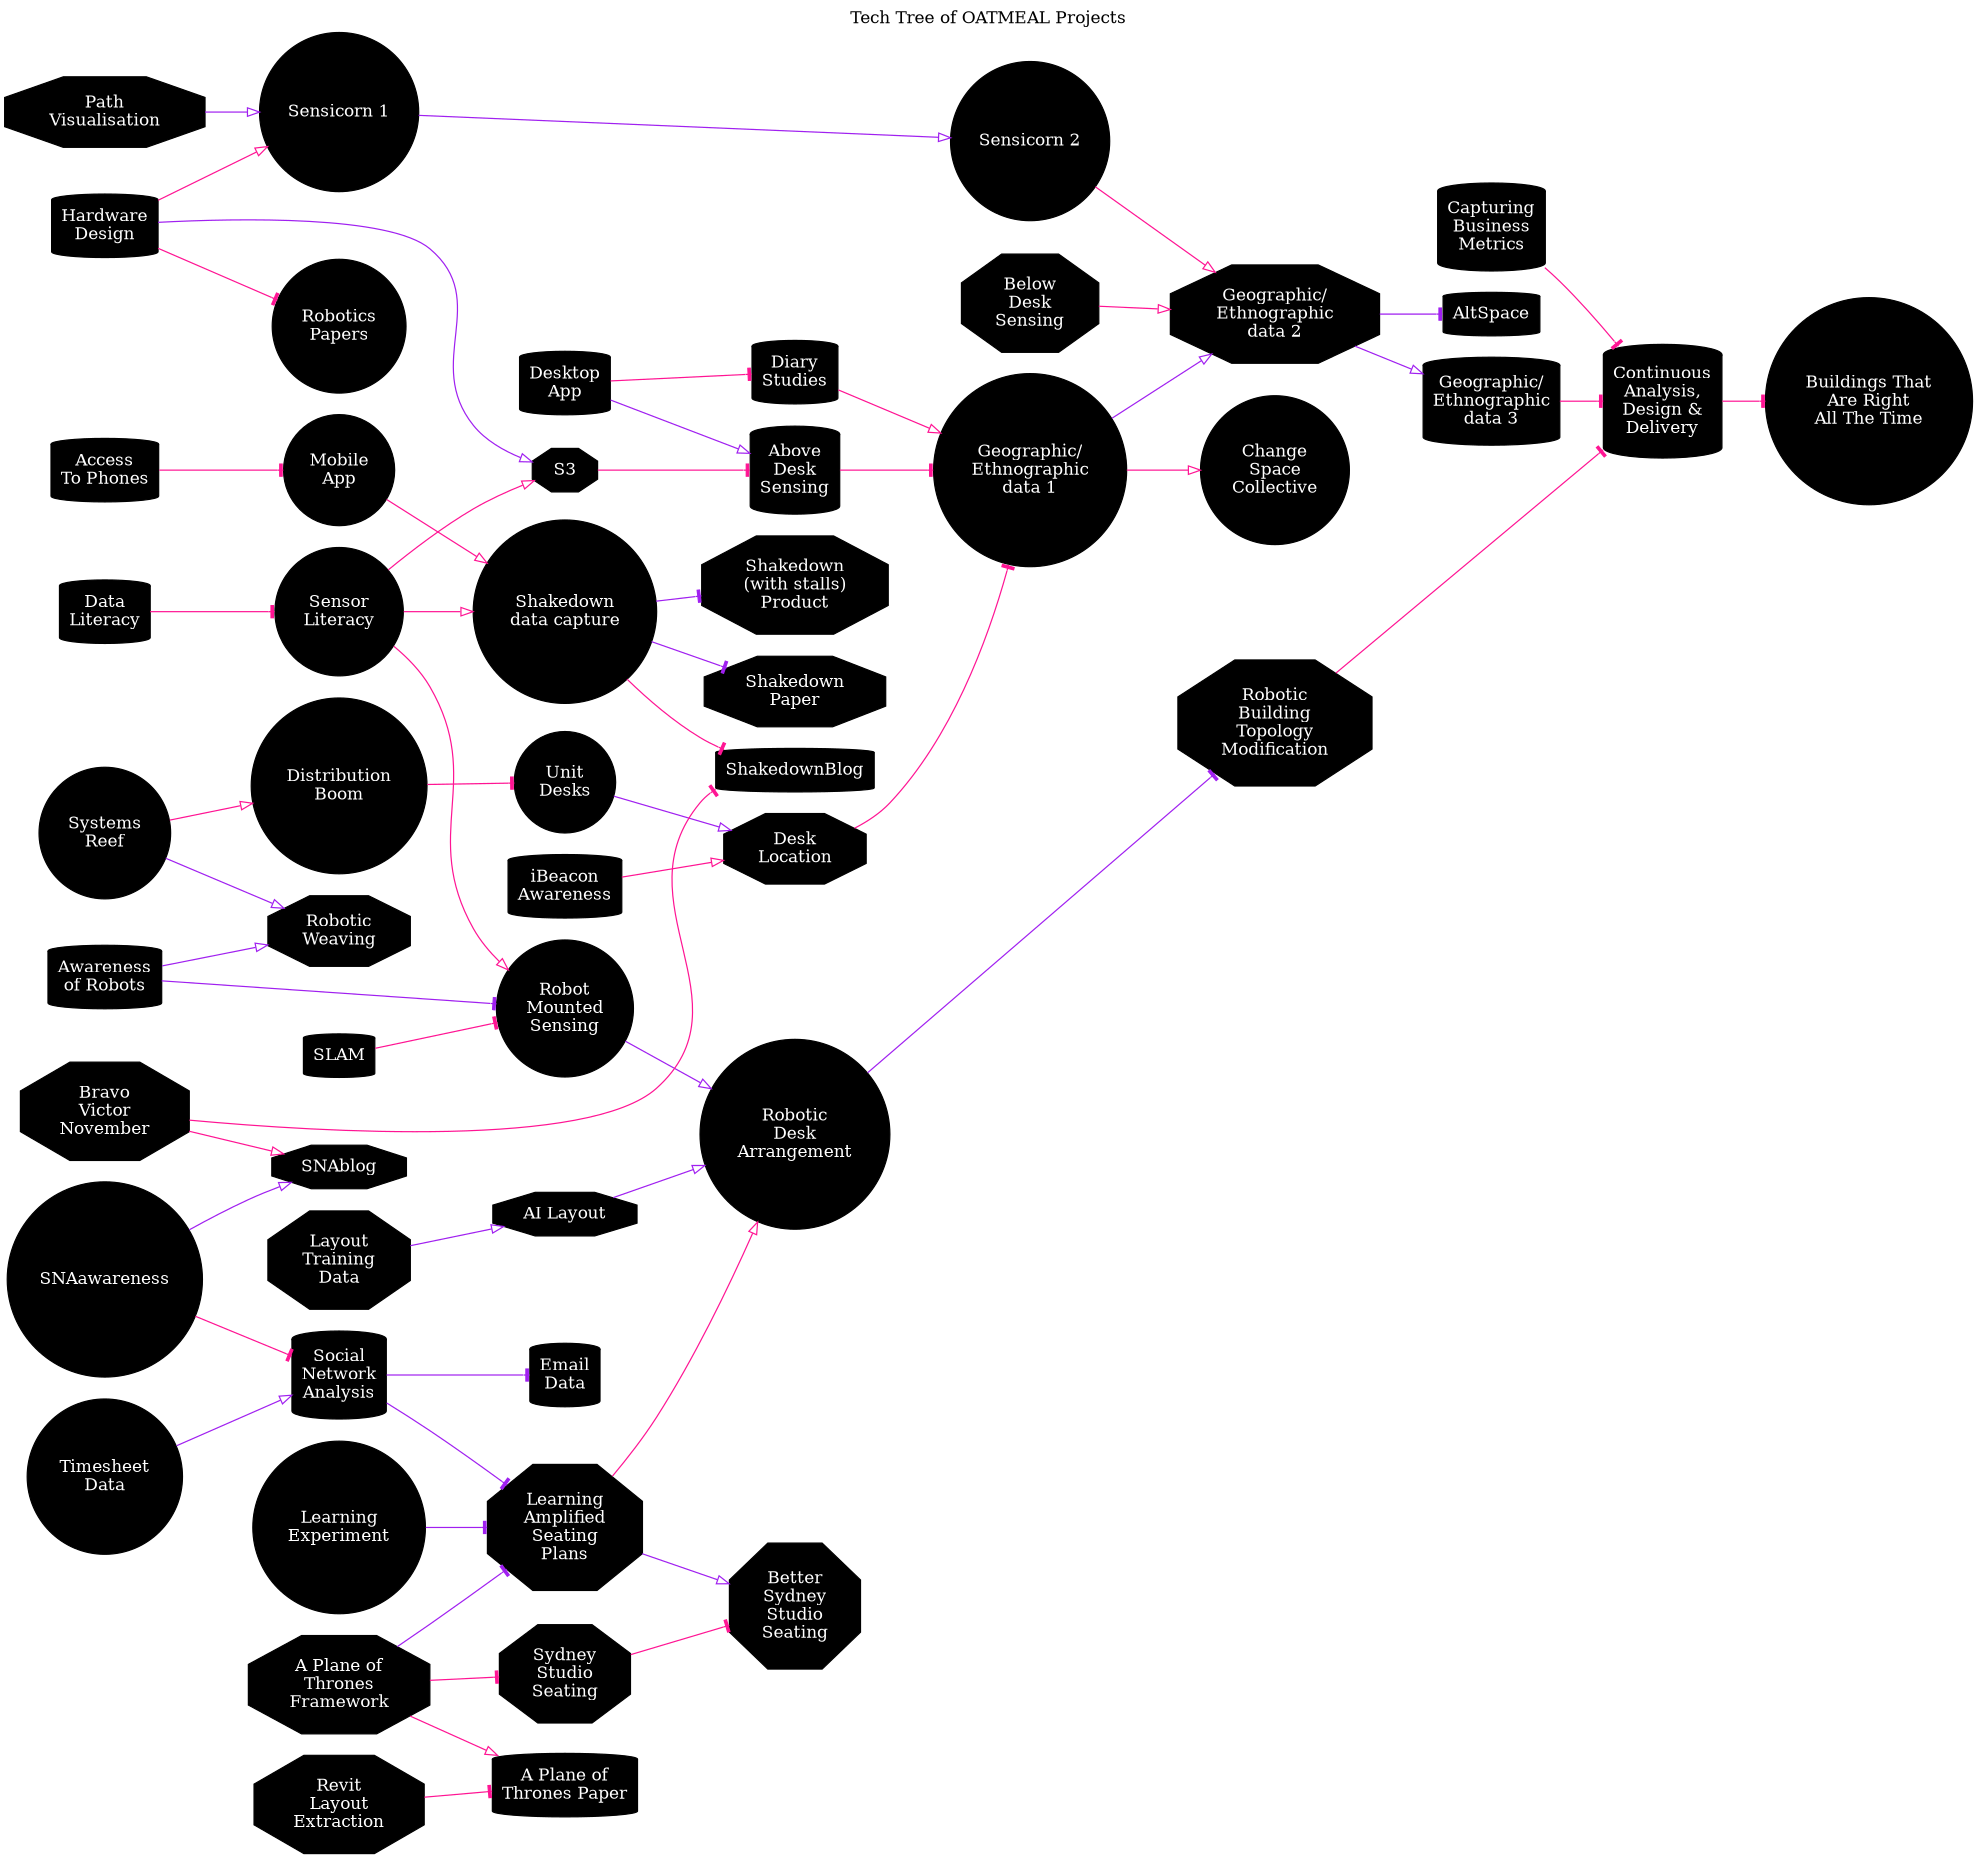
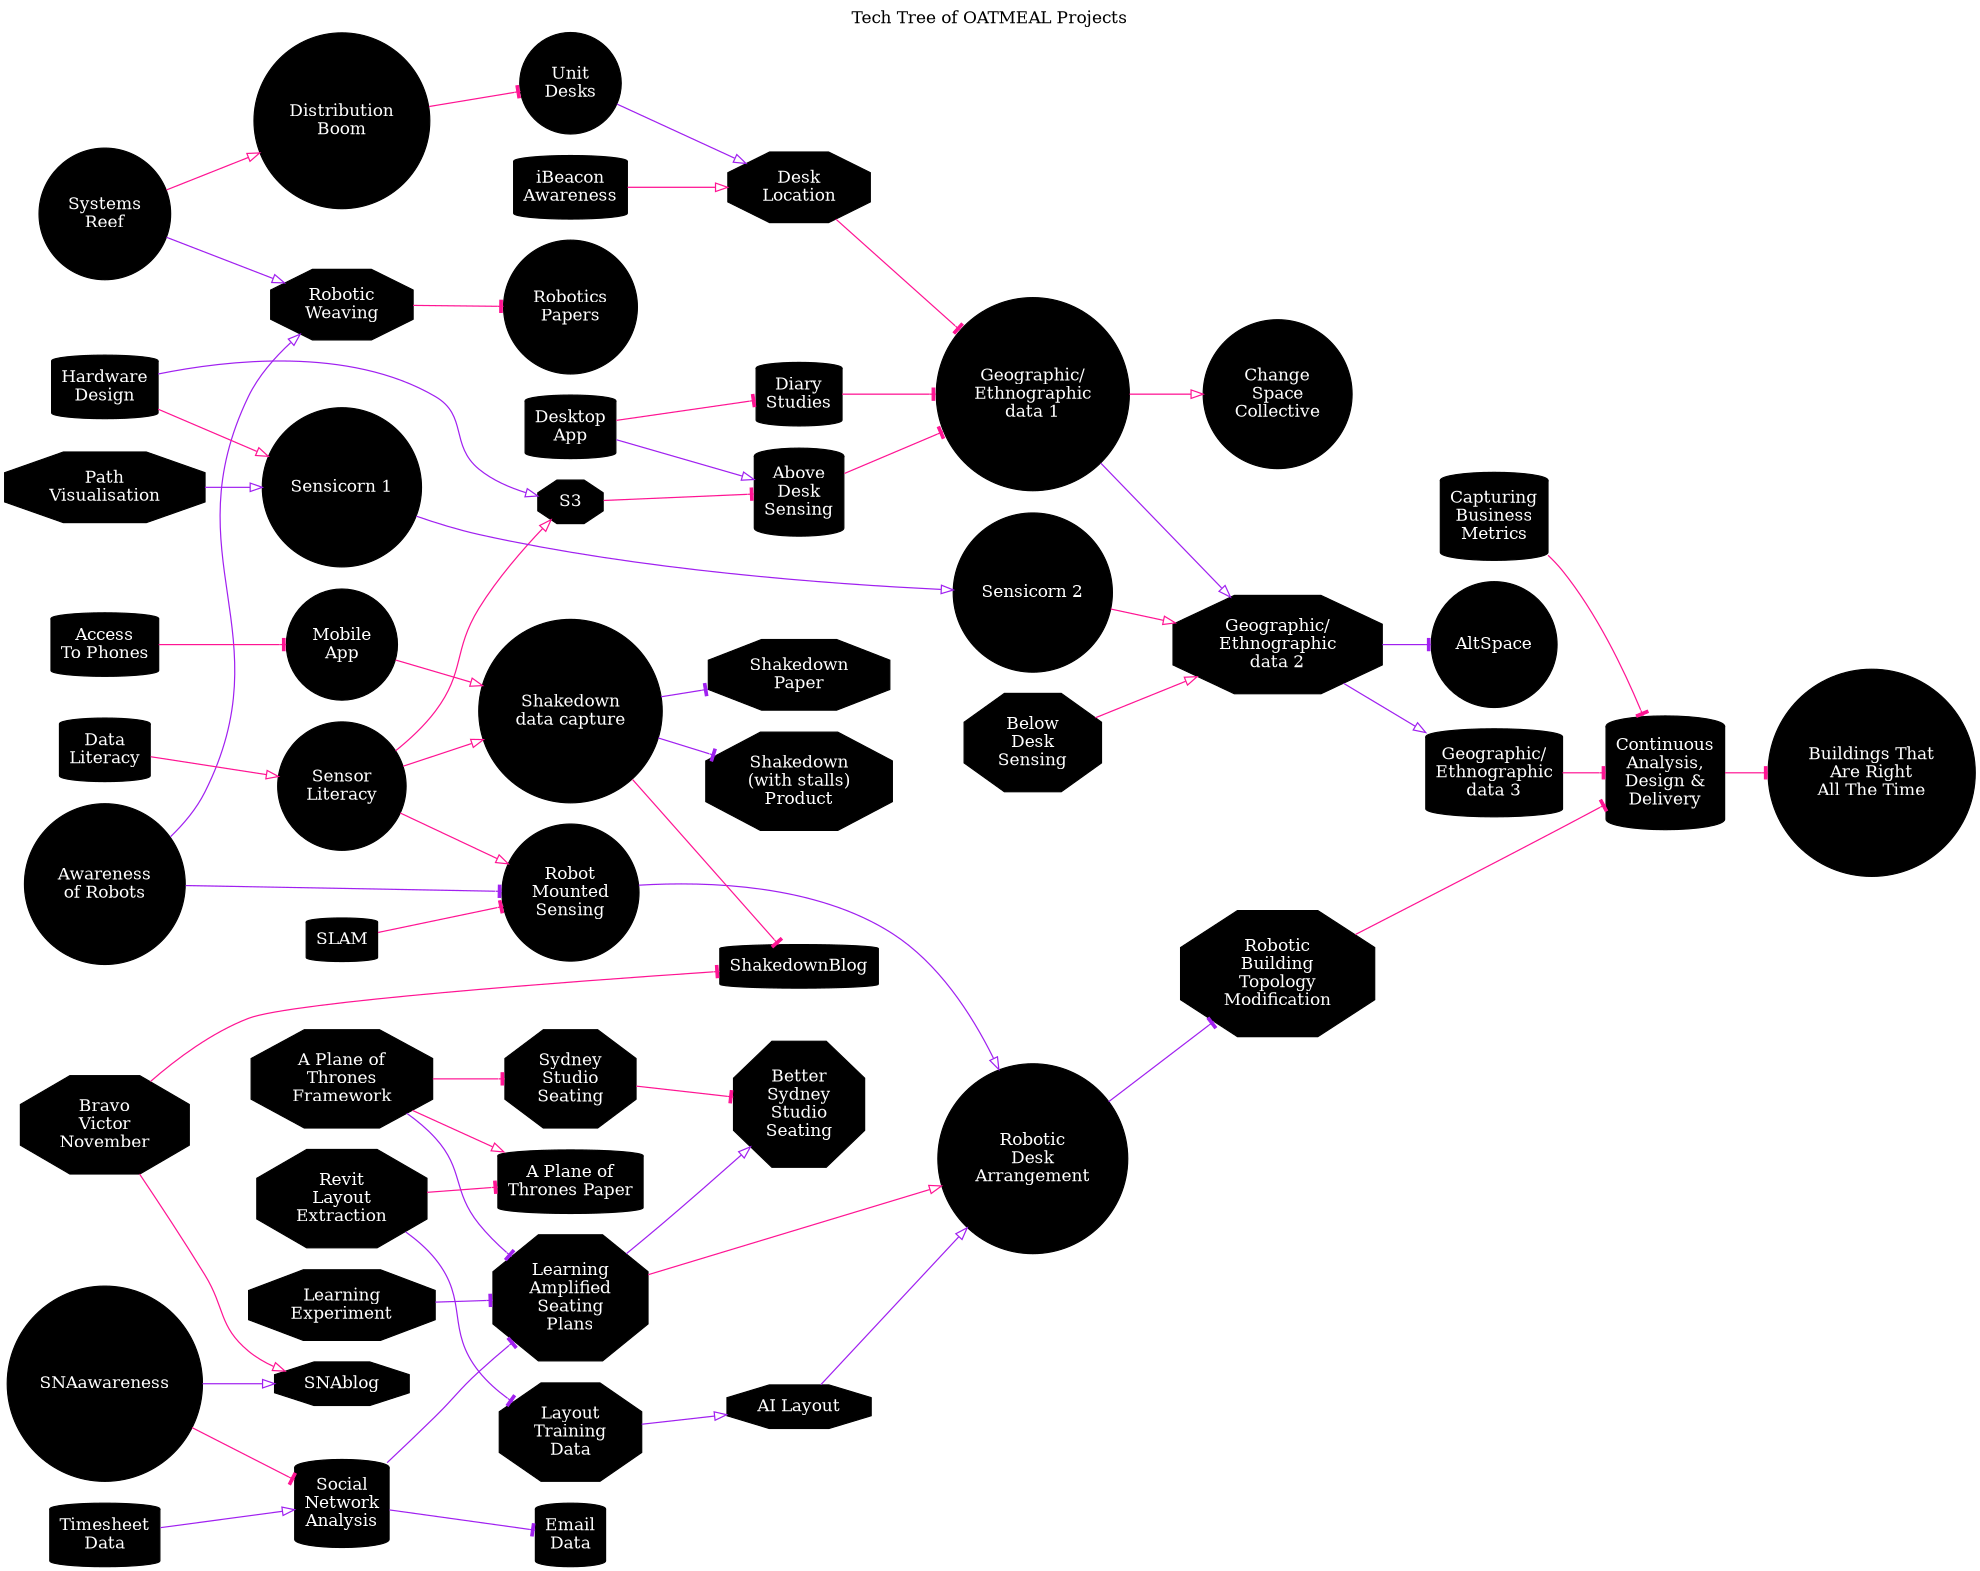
(215, 273) -> (455, 306)
(1491, 314) -> (1494, 645)
(884, 409) -> (886, 394)
(209, 612) -> (206, 765)
(105, 977) -> (105, 884)
none -> (457, 1315)
(105, 1477) -> (105, 1535)
(339, 1527) -> (342, 1305)
